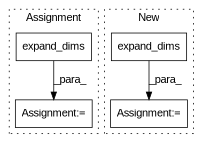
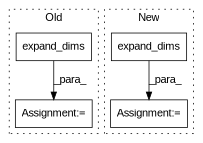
(54, 18) -> (54, 18)
